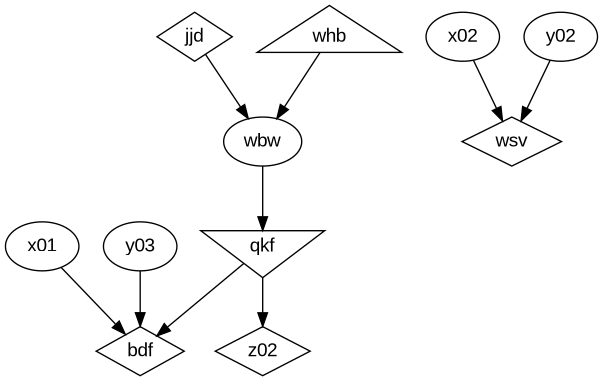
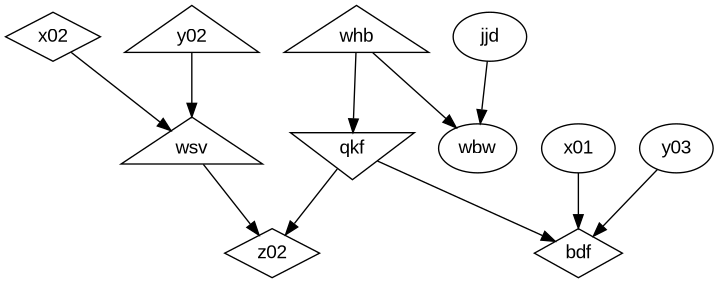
(195, 37) -> (490, 37)
(463, 37) -> (53, 37)
(561, 37) -> (192, 37)
(512, 142) -> (192, 148)
(263, 191) -> (355, 86)
none -> (227, 194)
